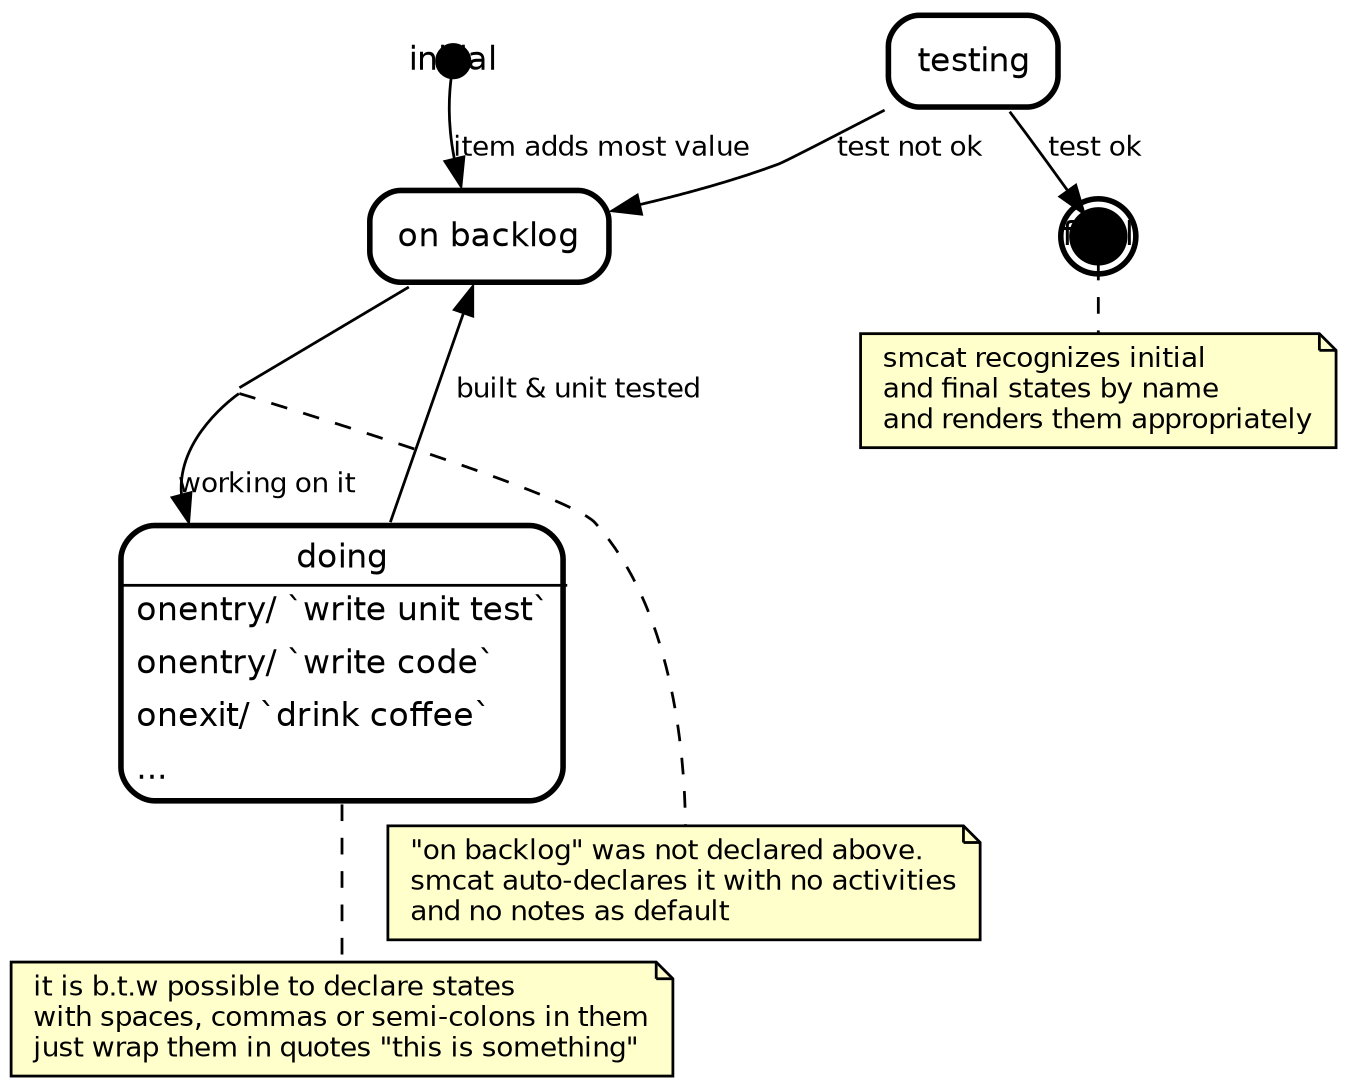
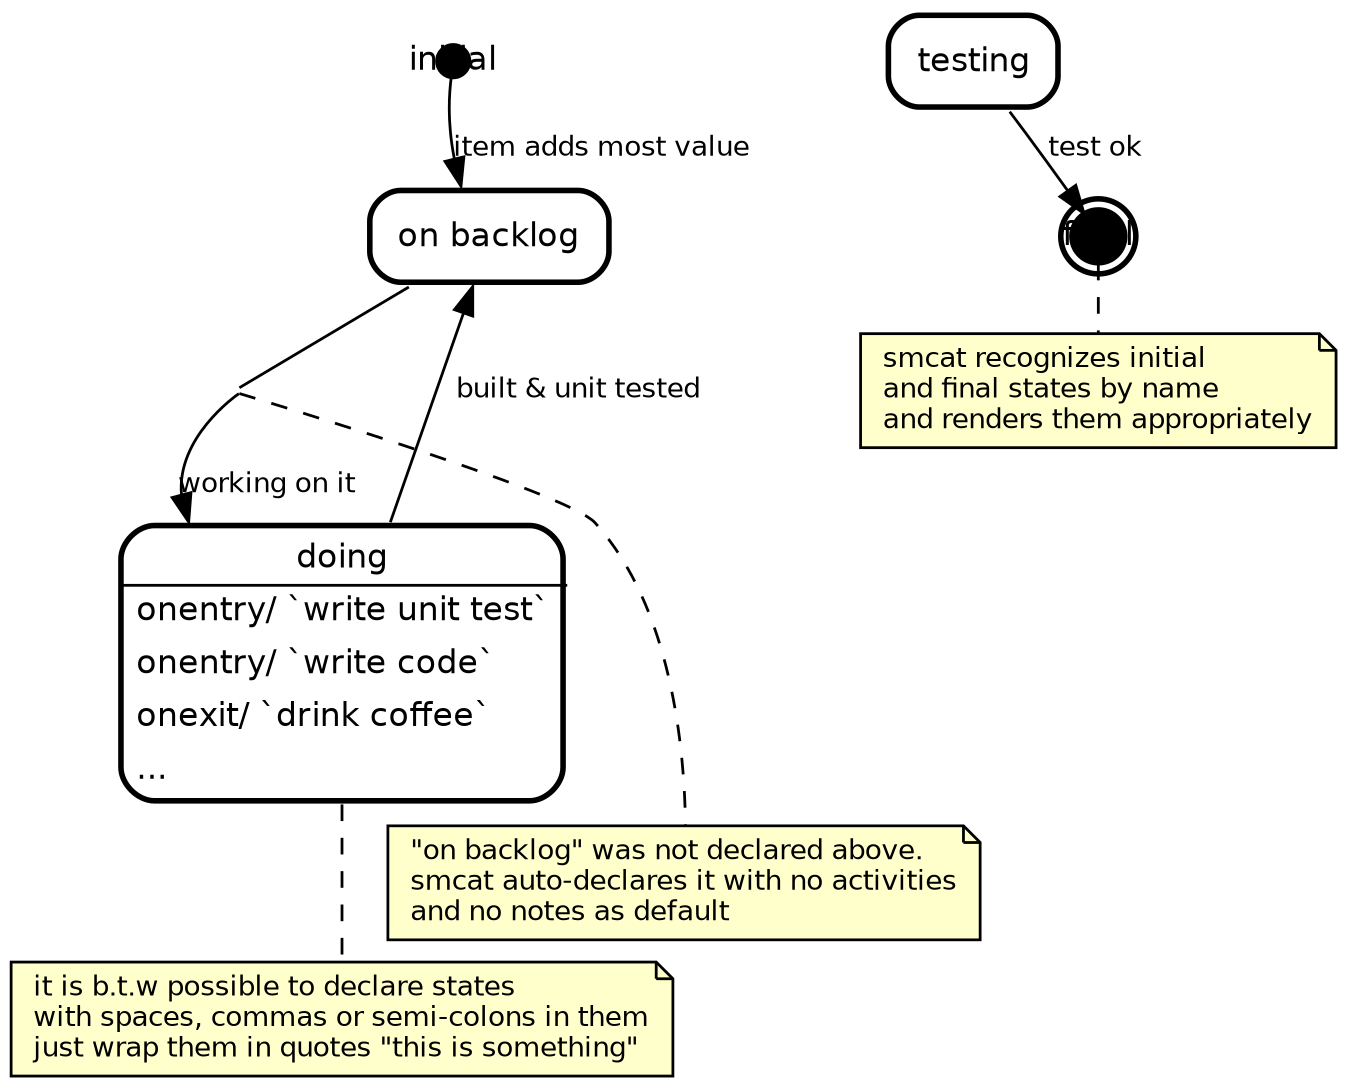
(767, 168) -> none
